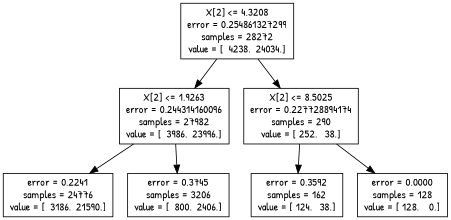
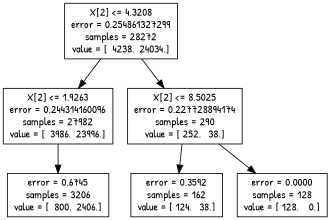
(58, 195) -> none
(178, 195) -> (58, 195)
